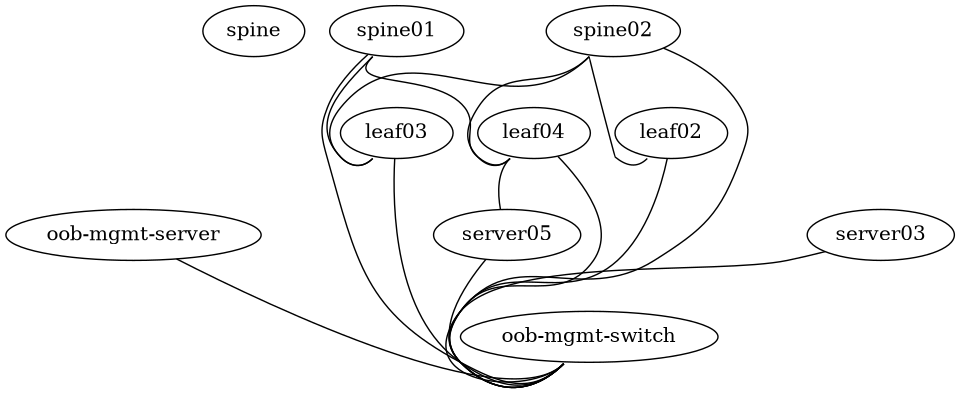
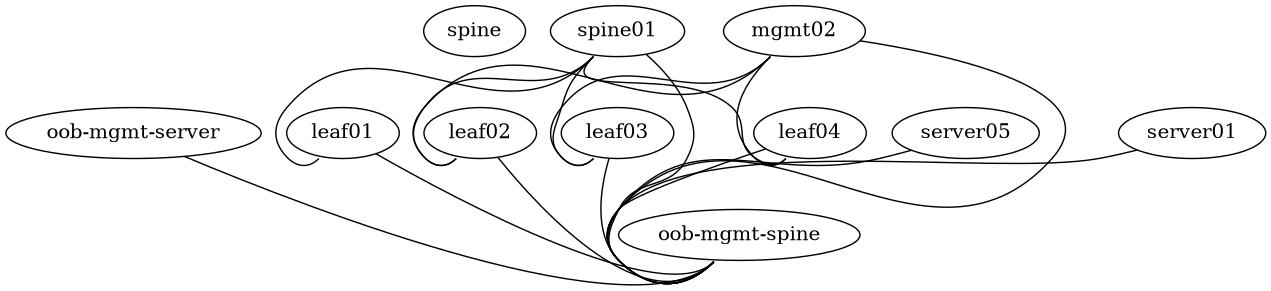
(613, 31) -> (794, 31)
none -> (489, 79)
none -> (343, 133)
(499, 183) -> none
(881, 235) -> (1192, 133)
(589, 337) -> (739, 235)
